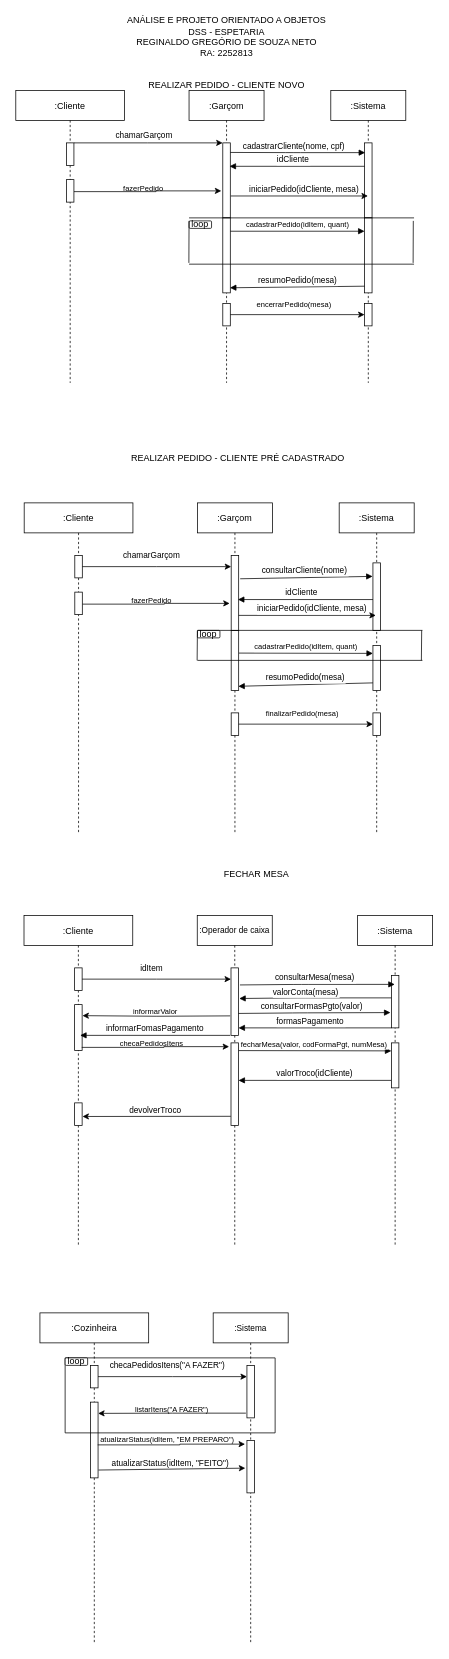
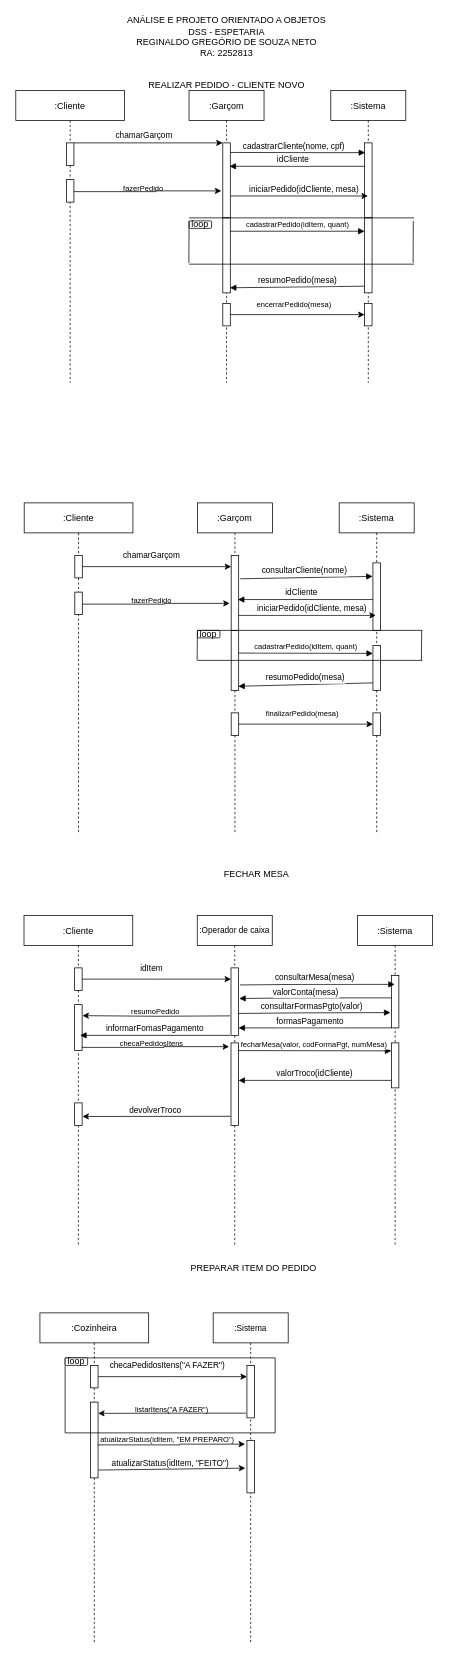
(238, 458) -> none
(155, 1011) -> (155, 1011)
none -> (253, 1268)
